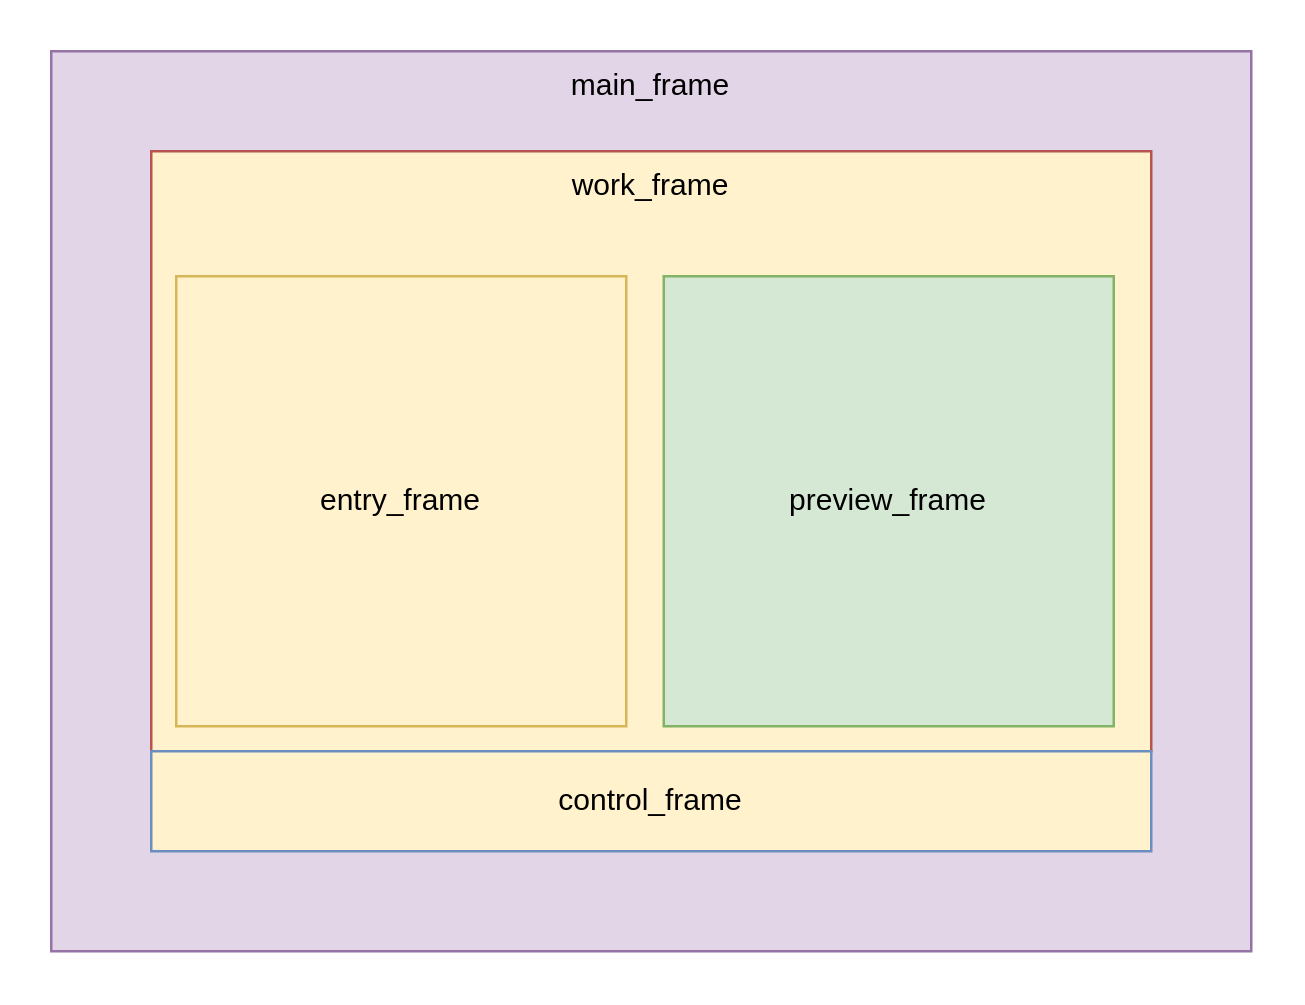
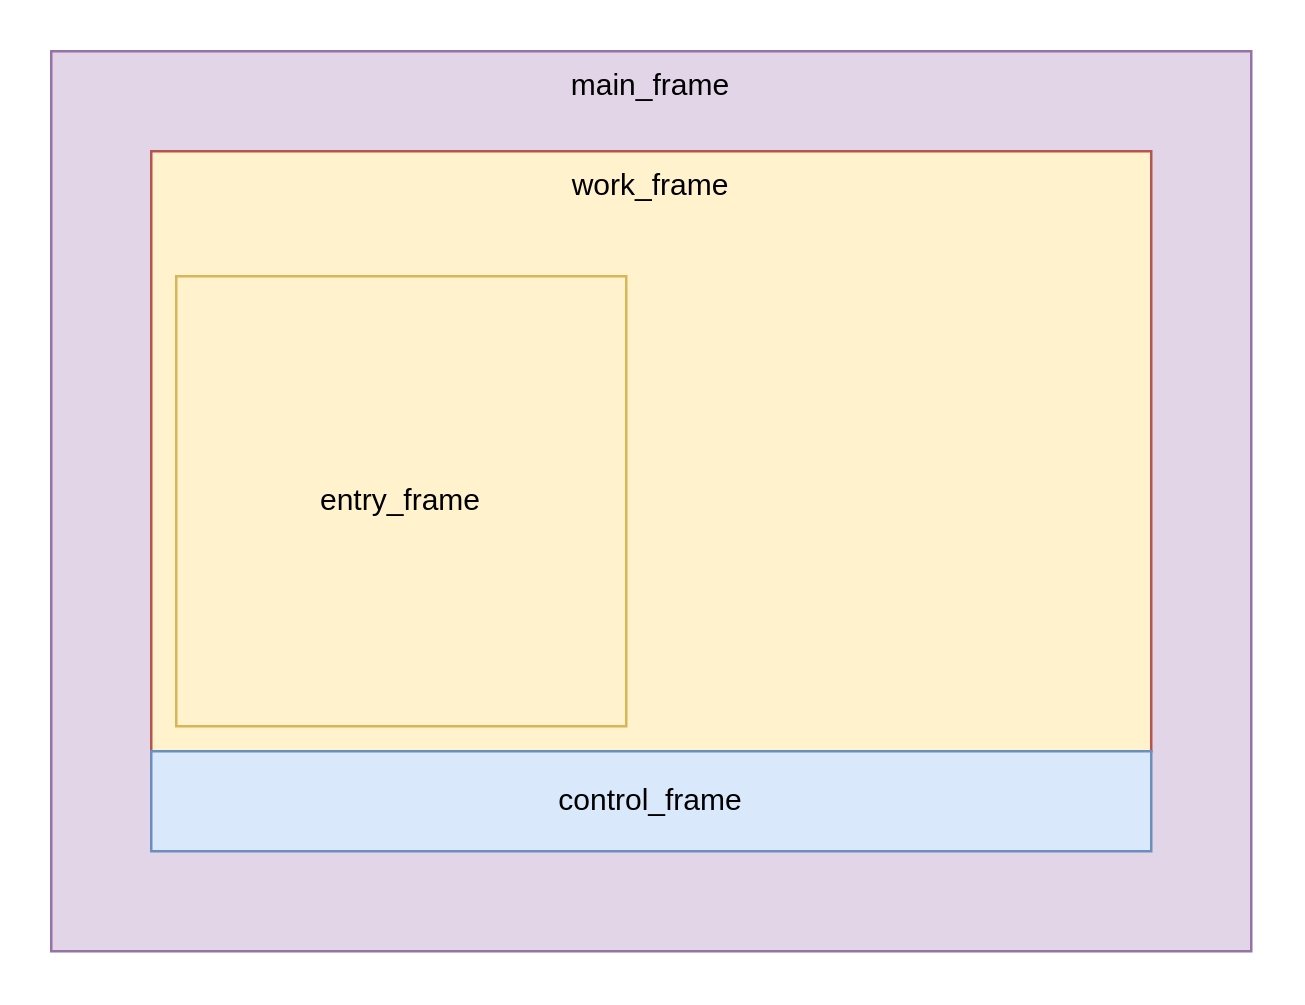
(889, 501) -> none
(651, 801) -> (651, 801)
